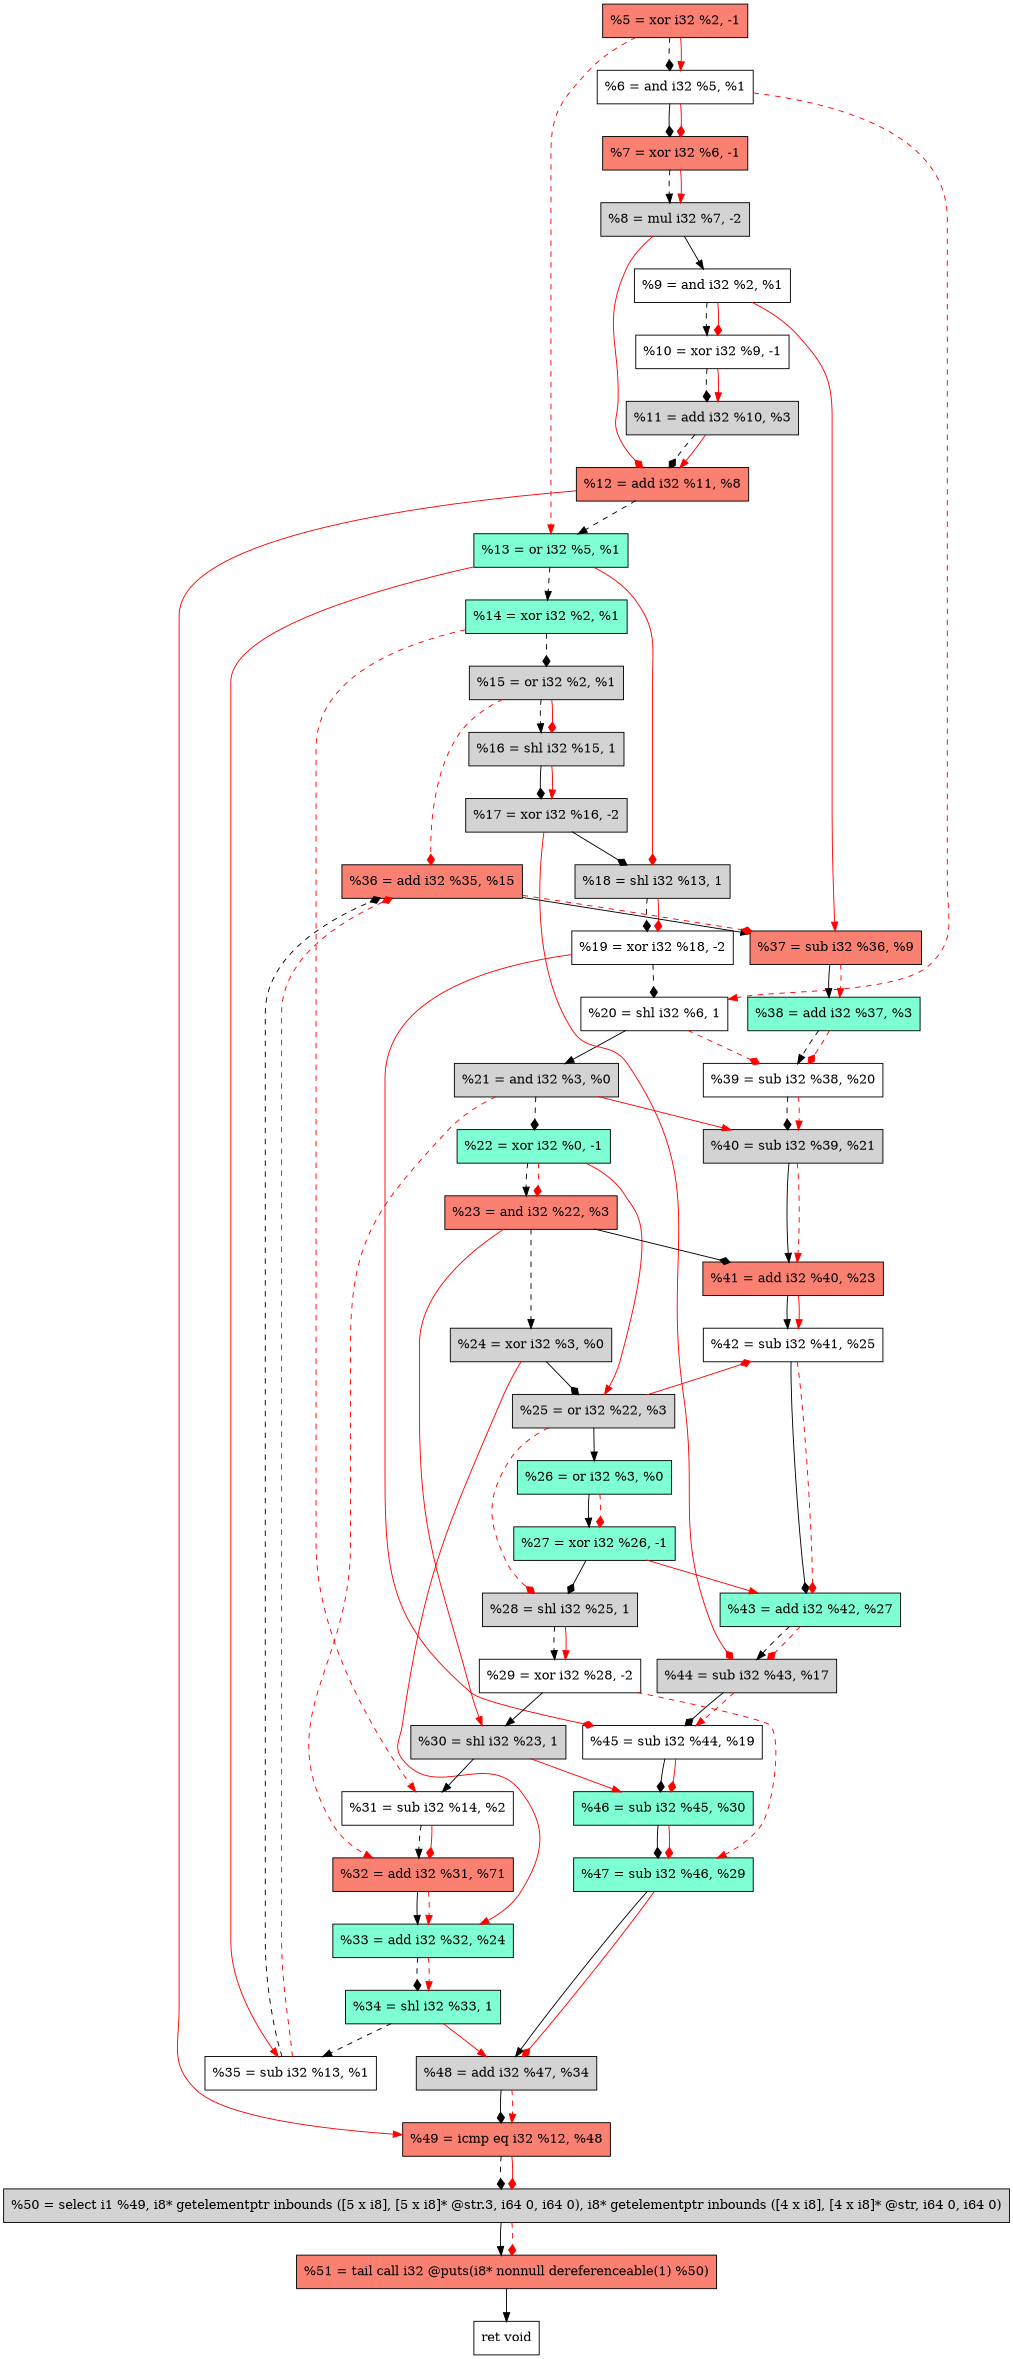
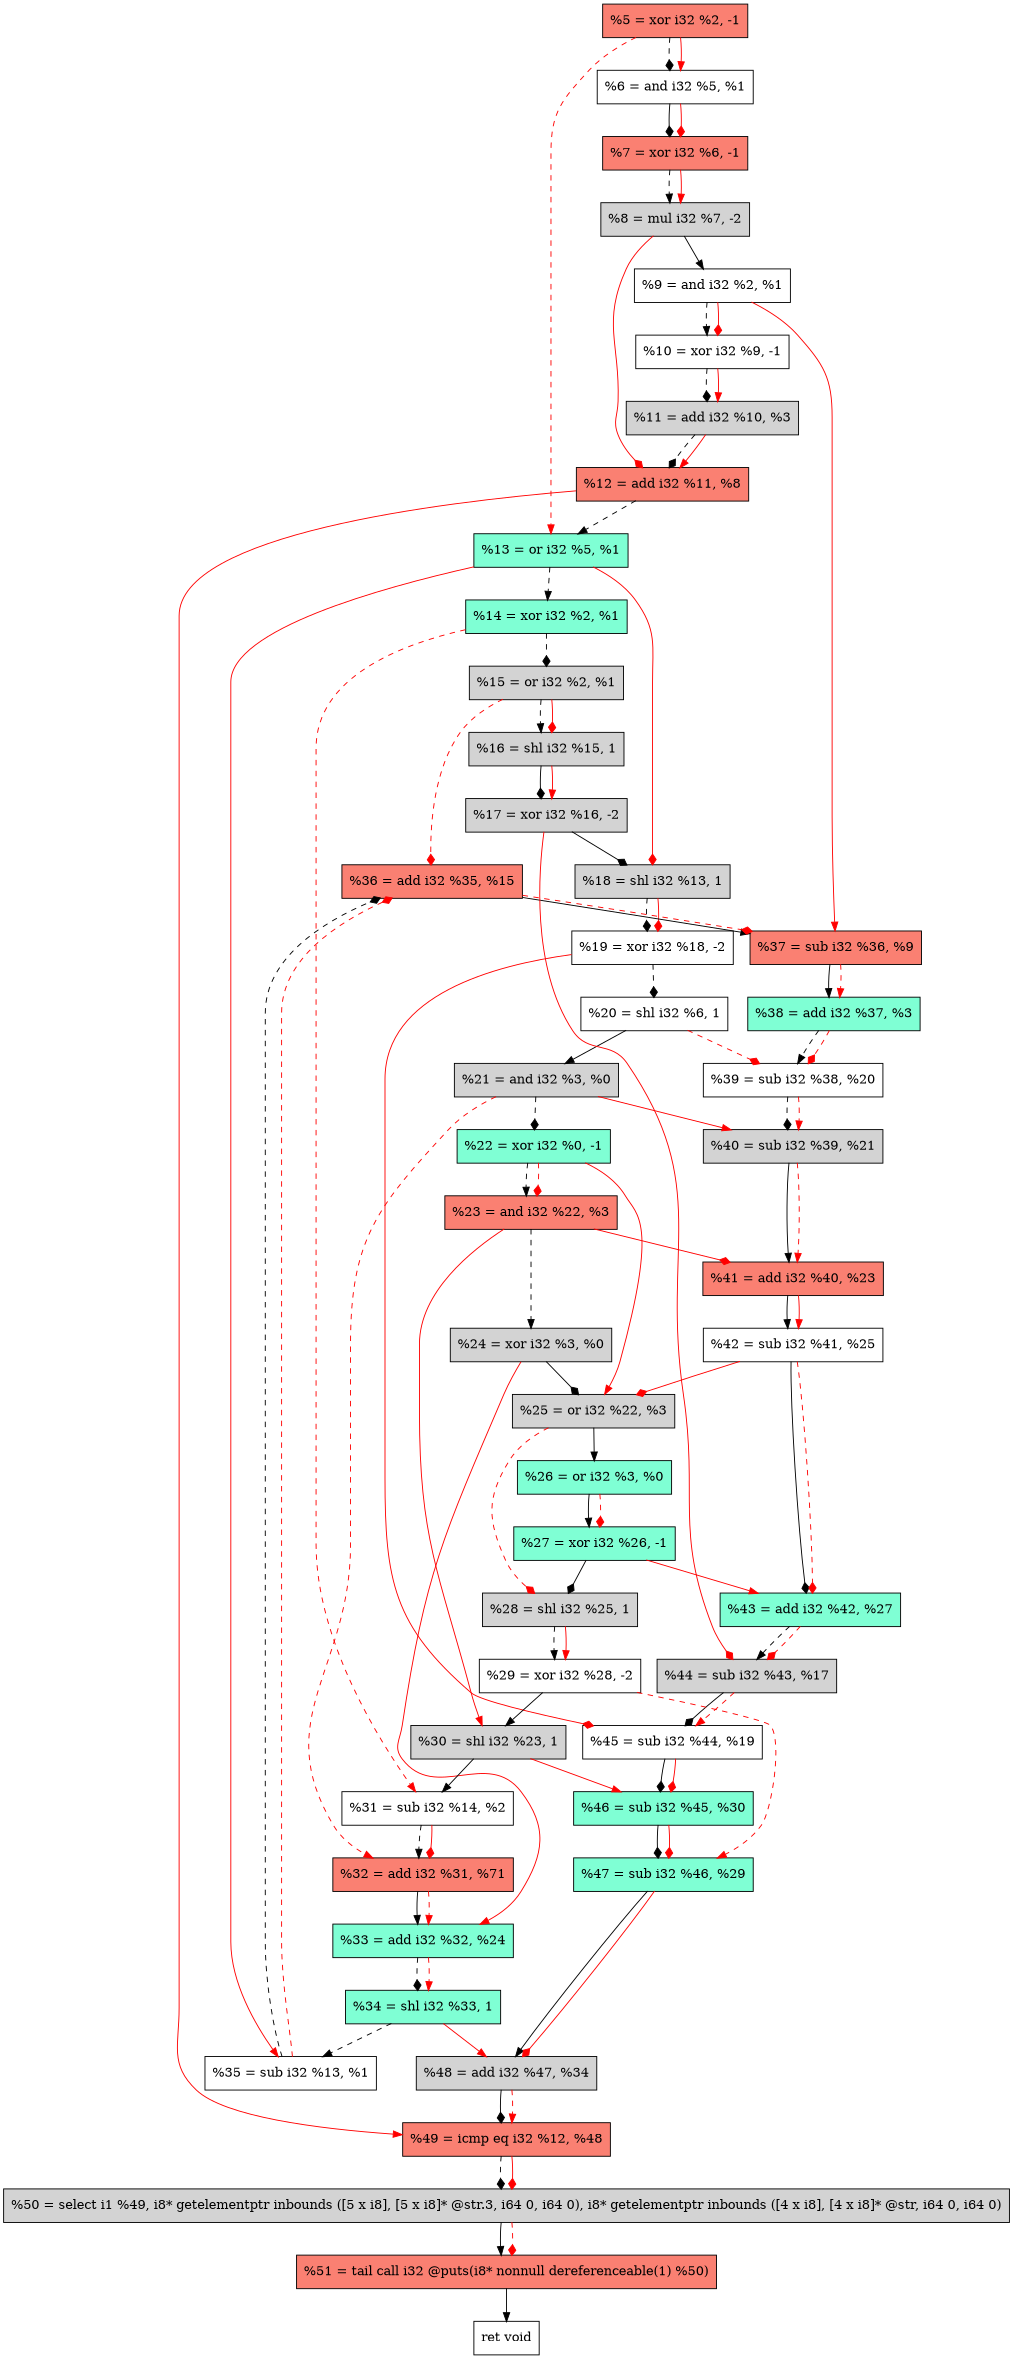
(947, 567) -> none
(657, 1244) -> (657, 1244)
(694, 1380) -> (693, 1376)
